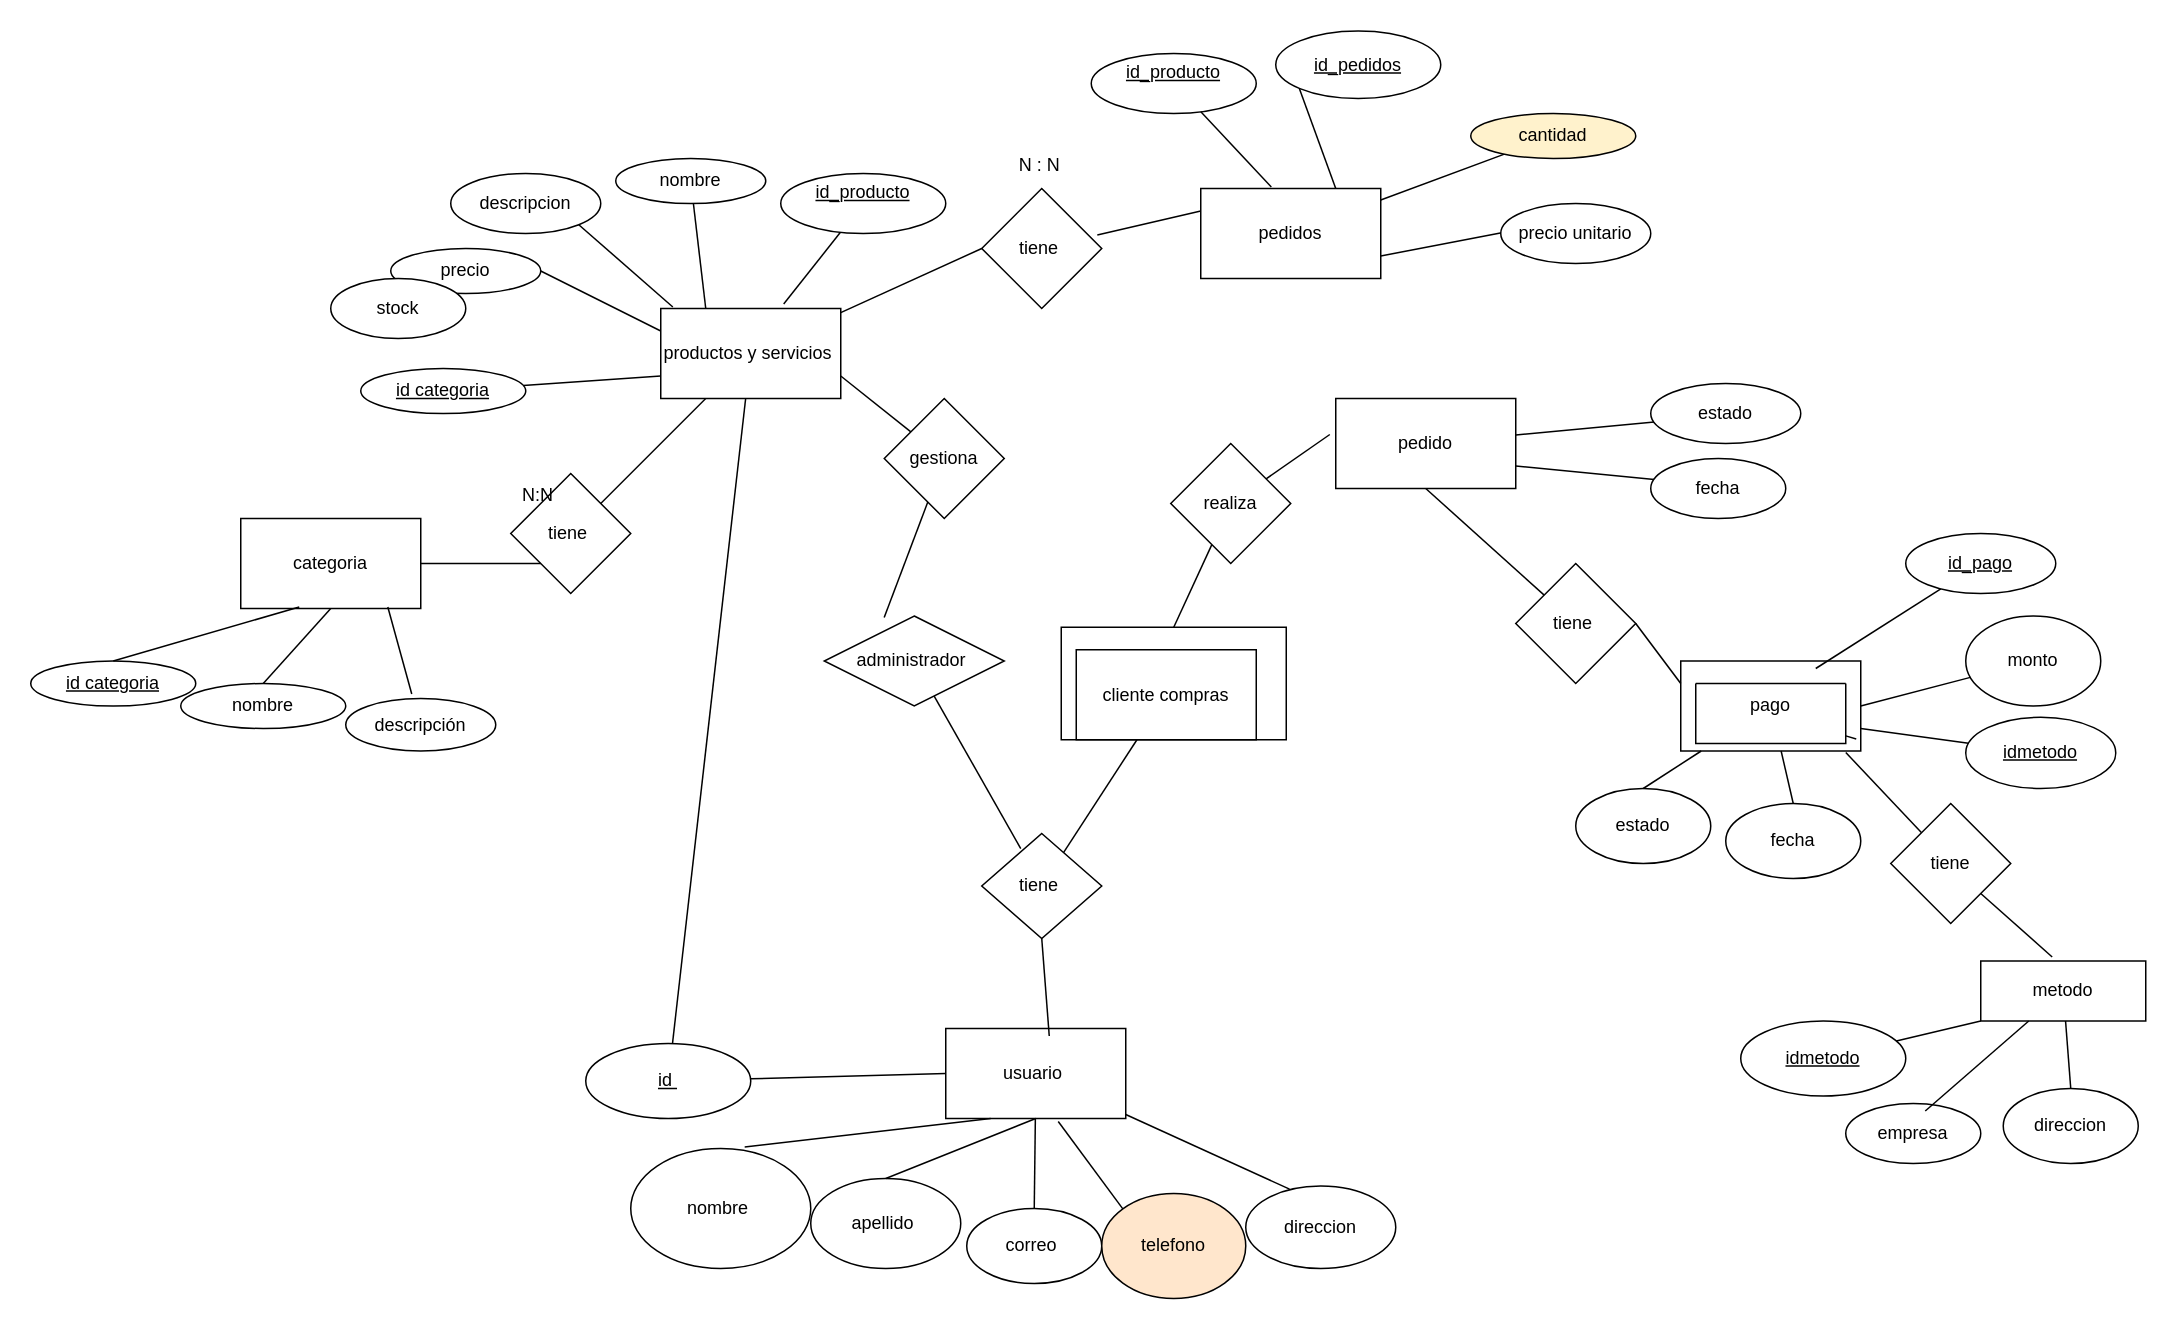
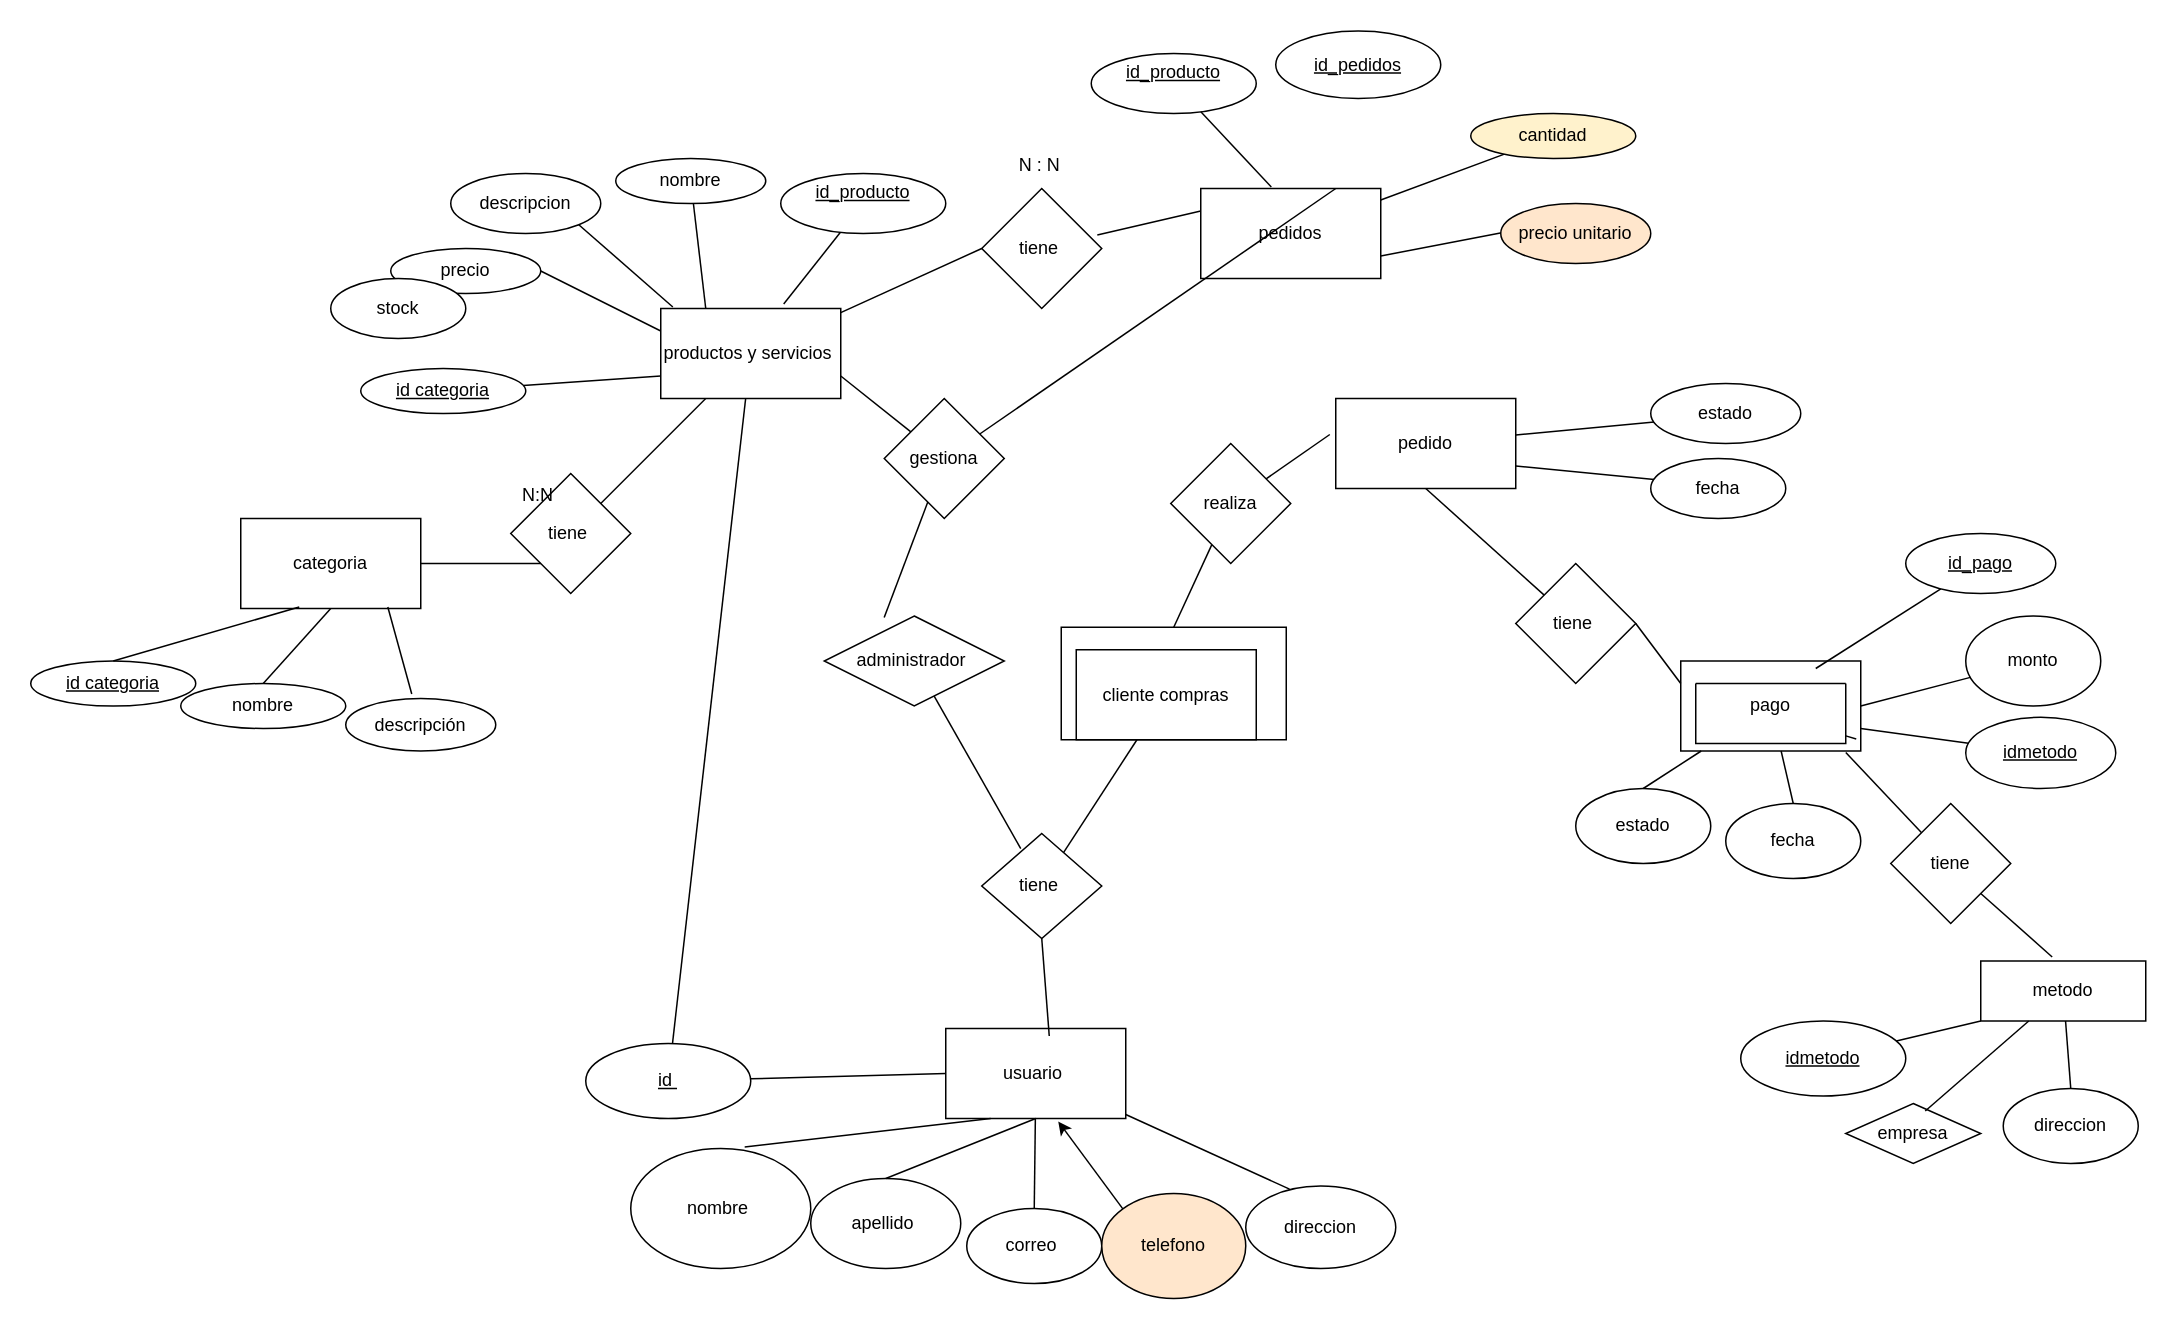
(1318, 138) -> (1158, 311)
(1576, 233) -> (1576, 233)
(1062, 1127) -> (1065, 1131)
(1913, 1133) -> (1913, 1133)
